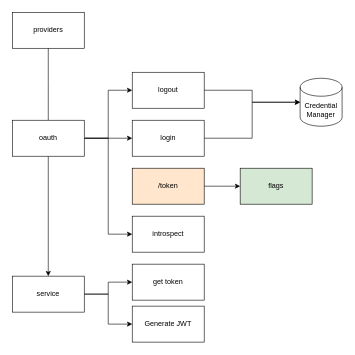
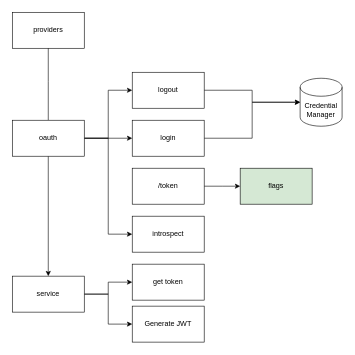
(168, 186) -> (168, 186)
